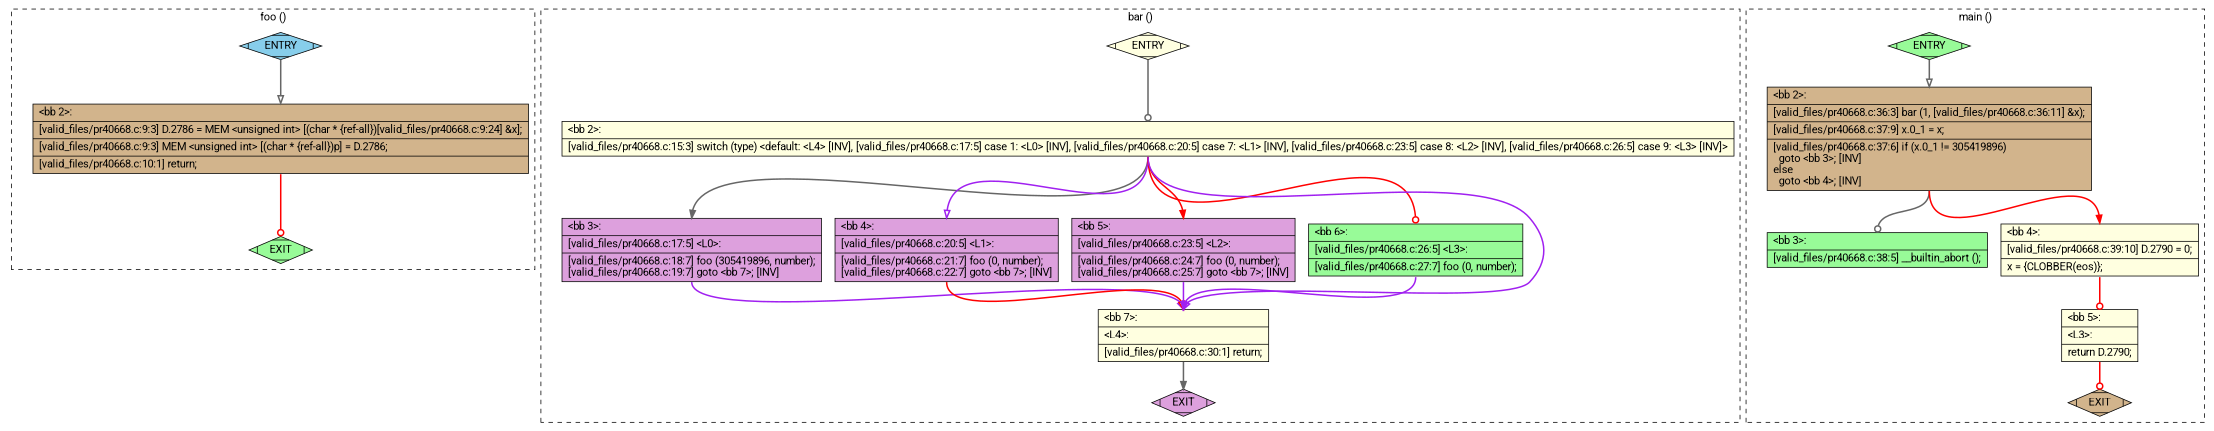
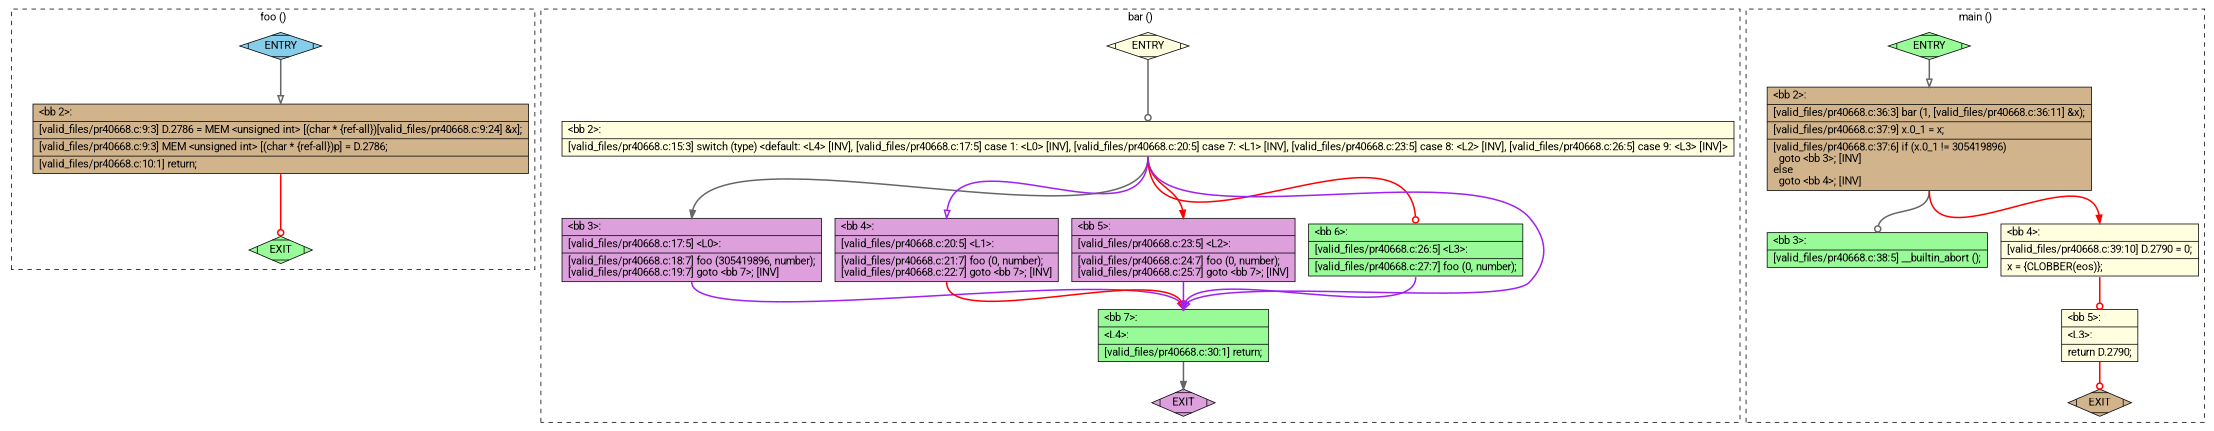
(1183, 336) -> (1183, 336)
